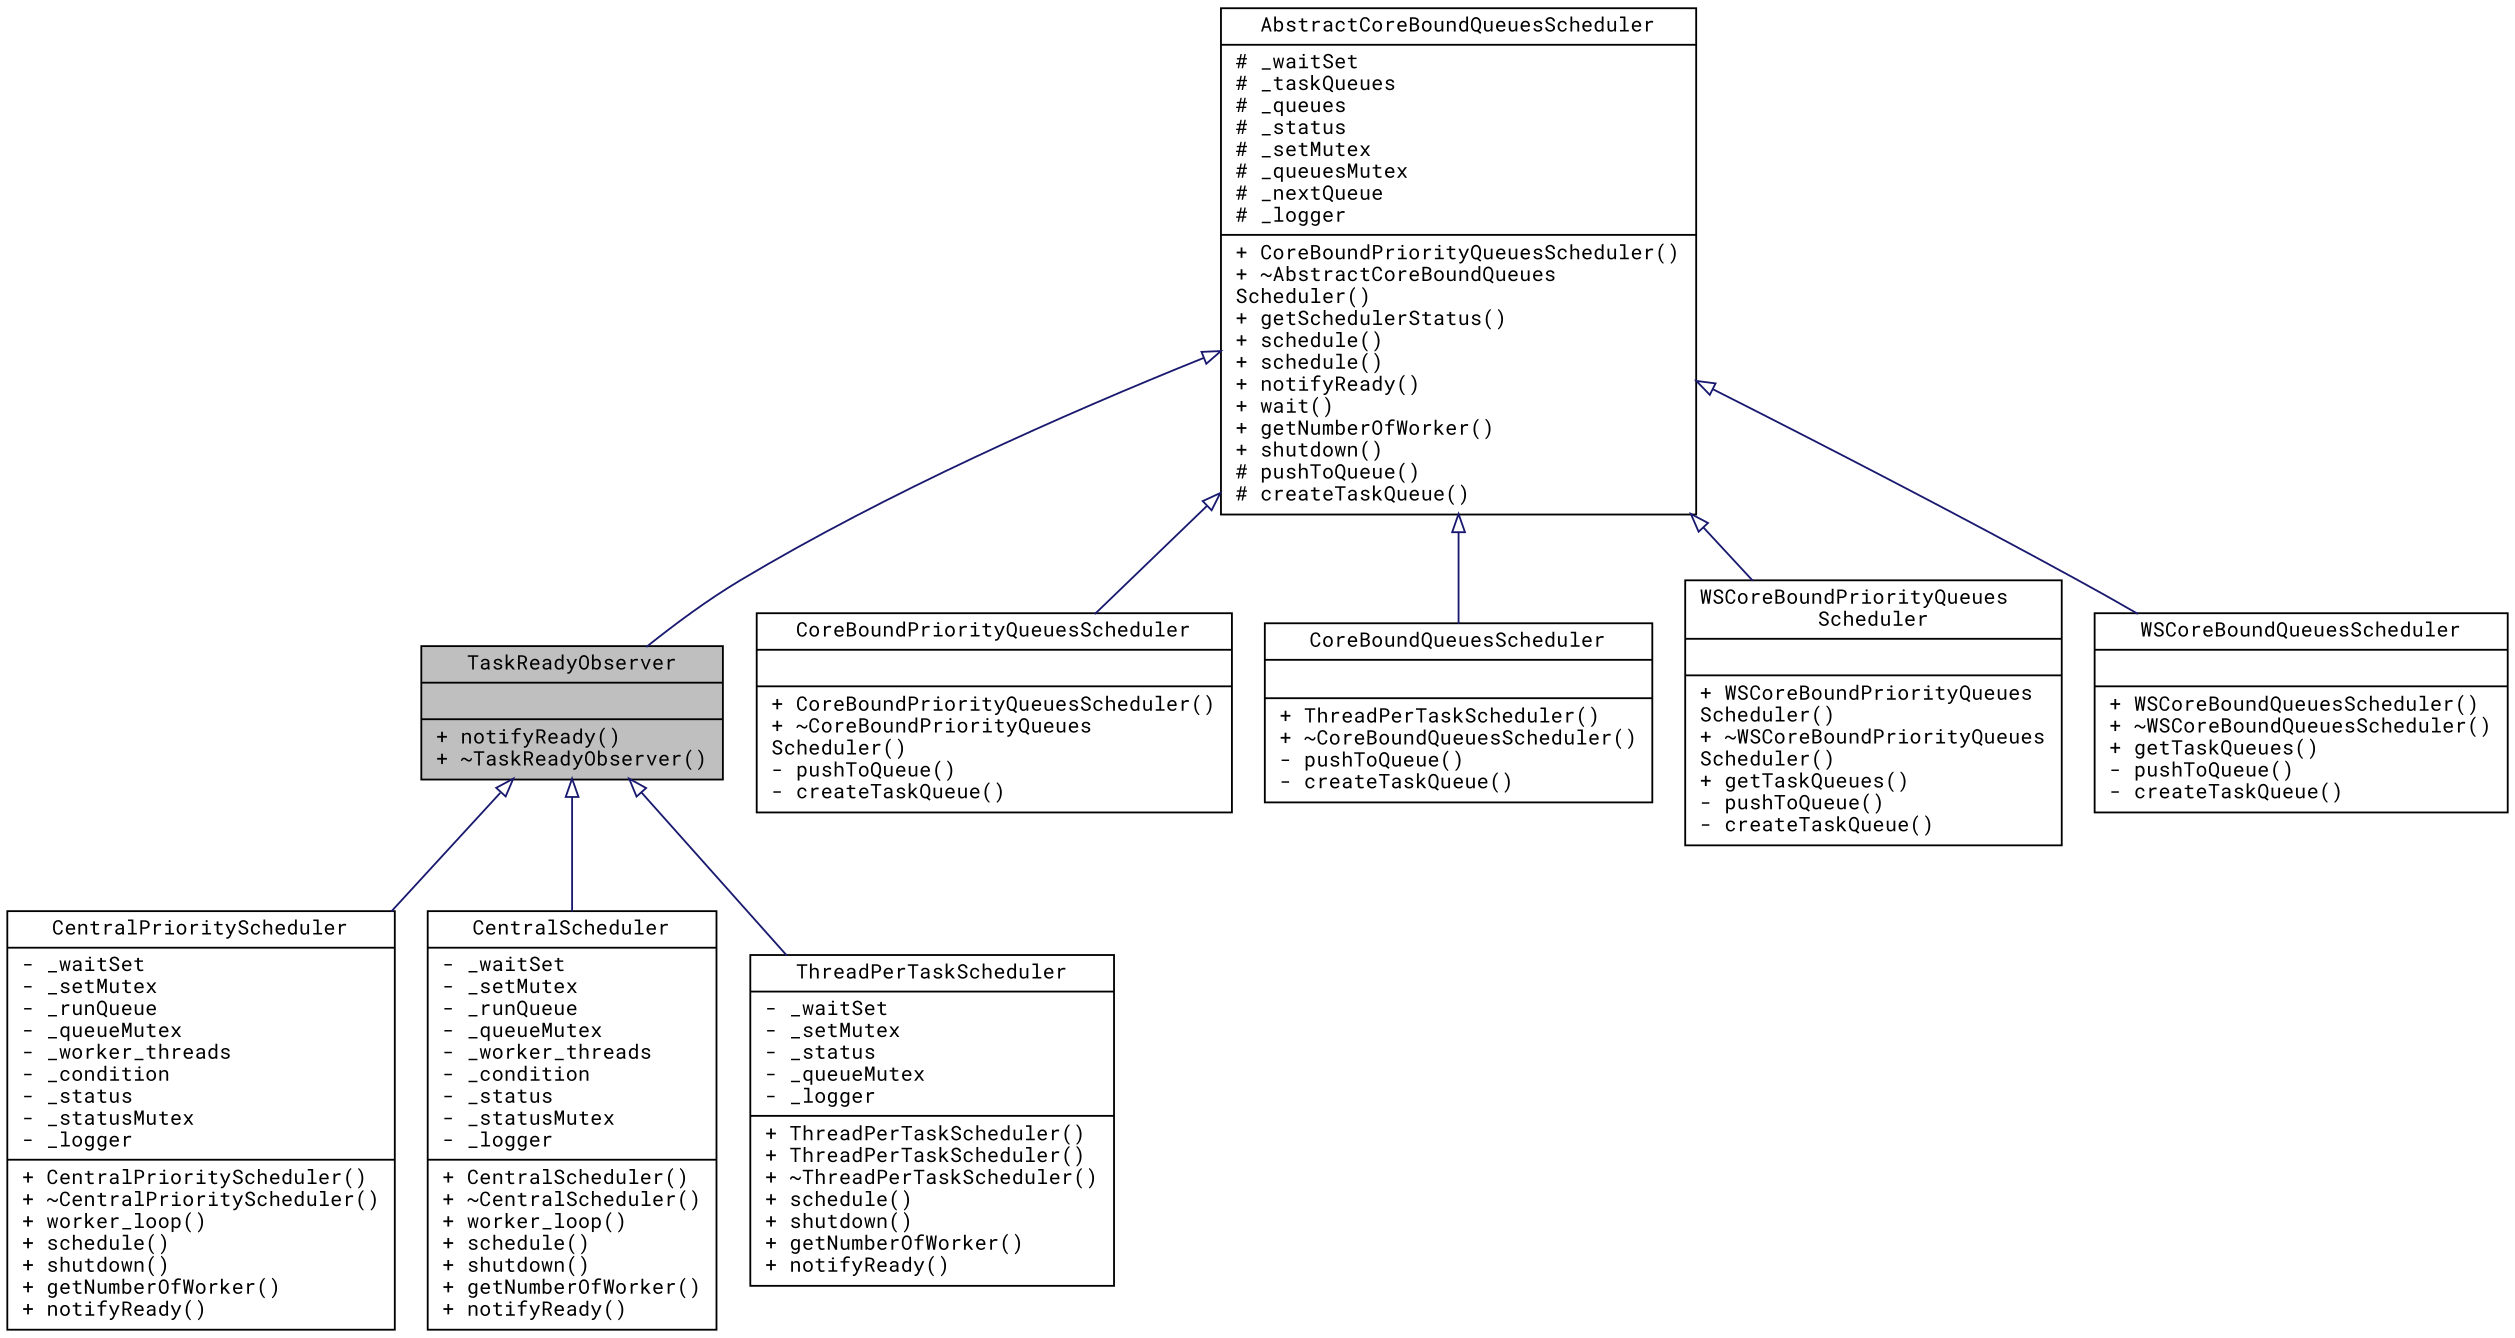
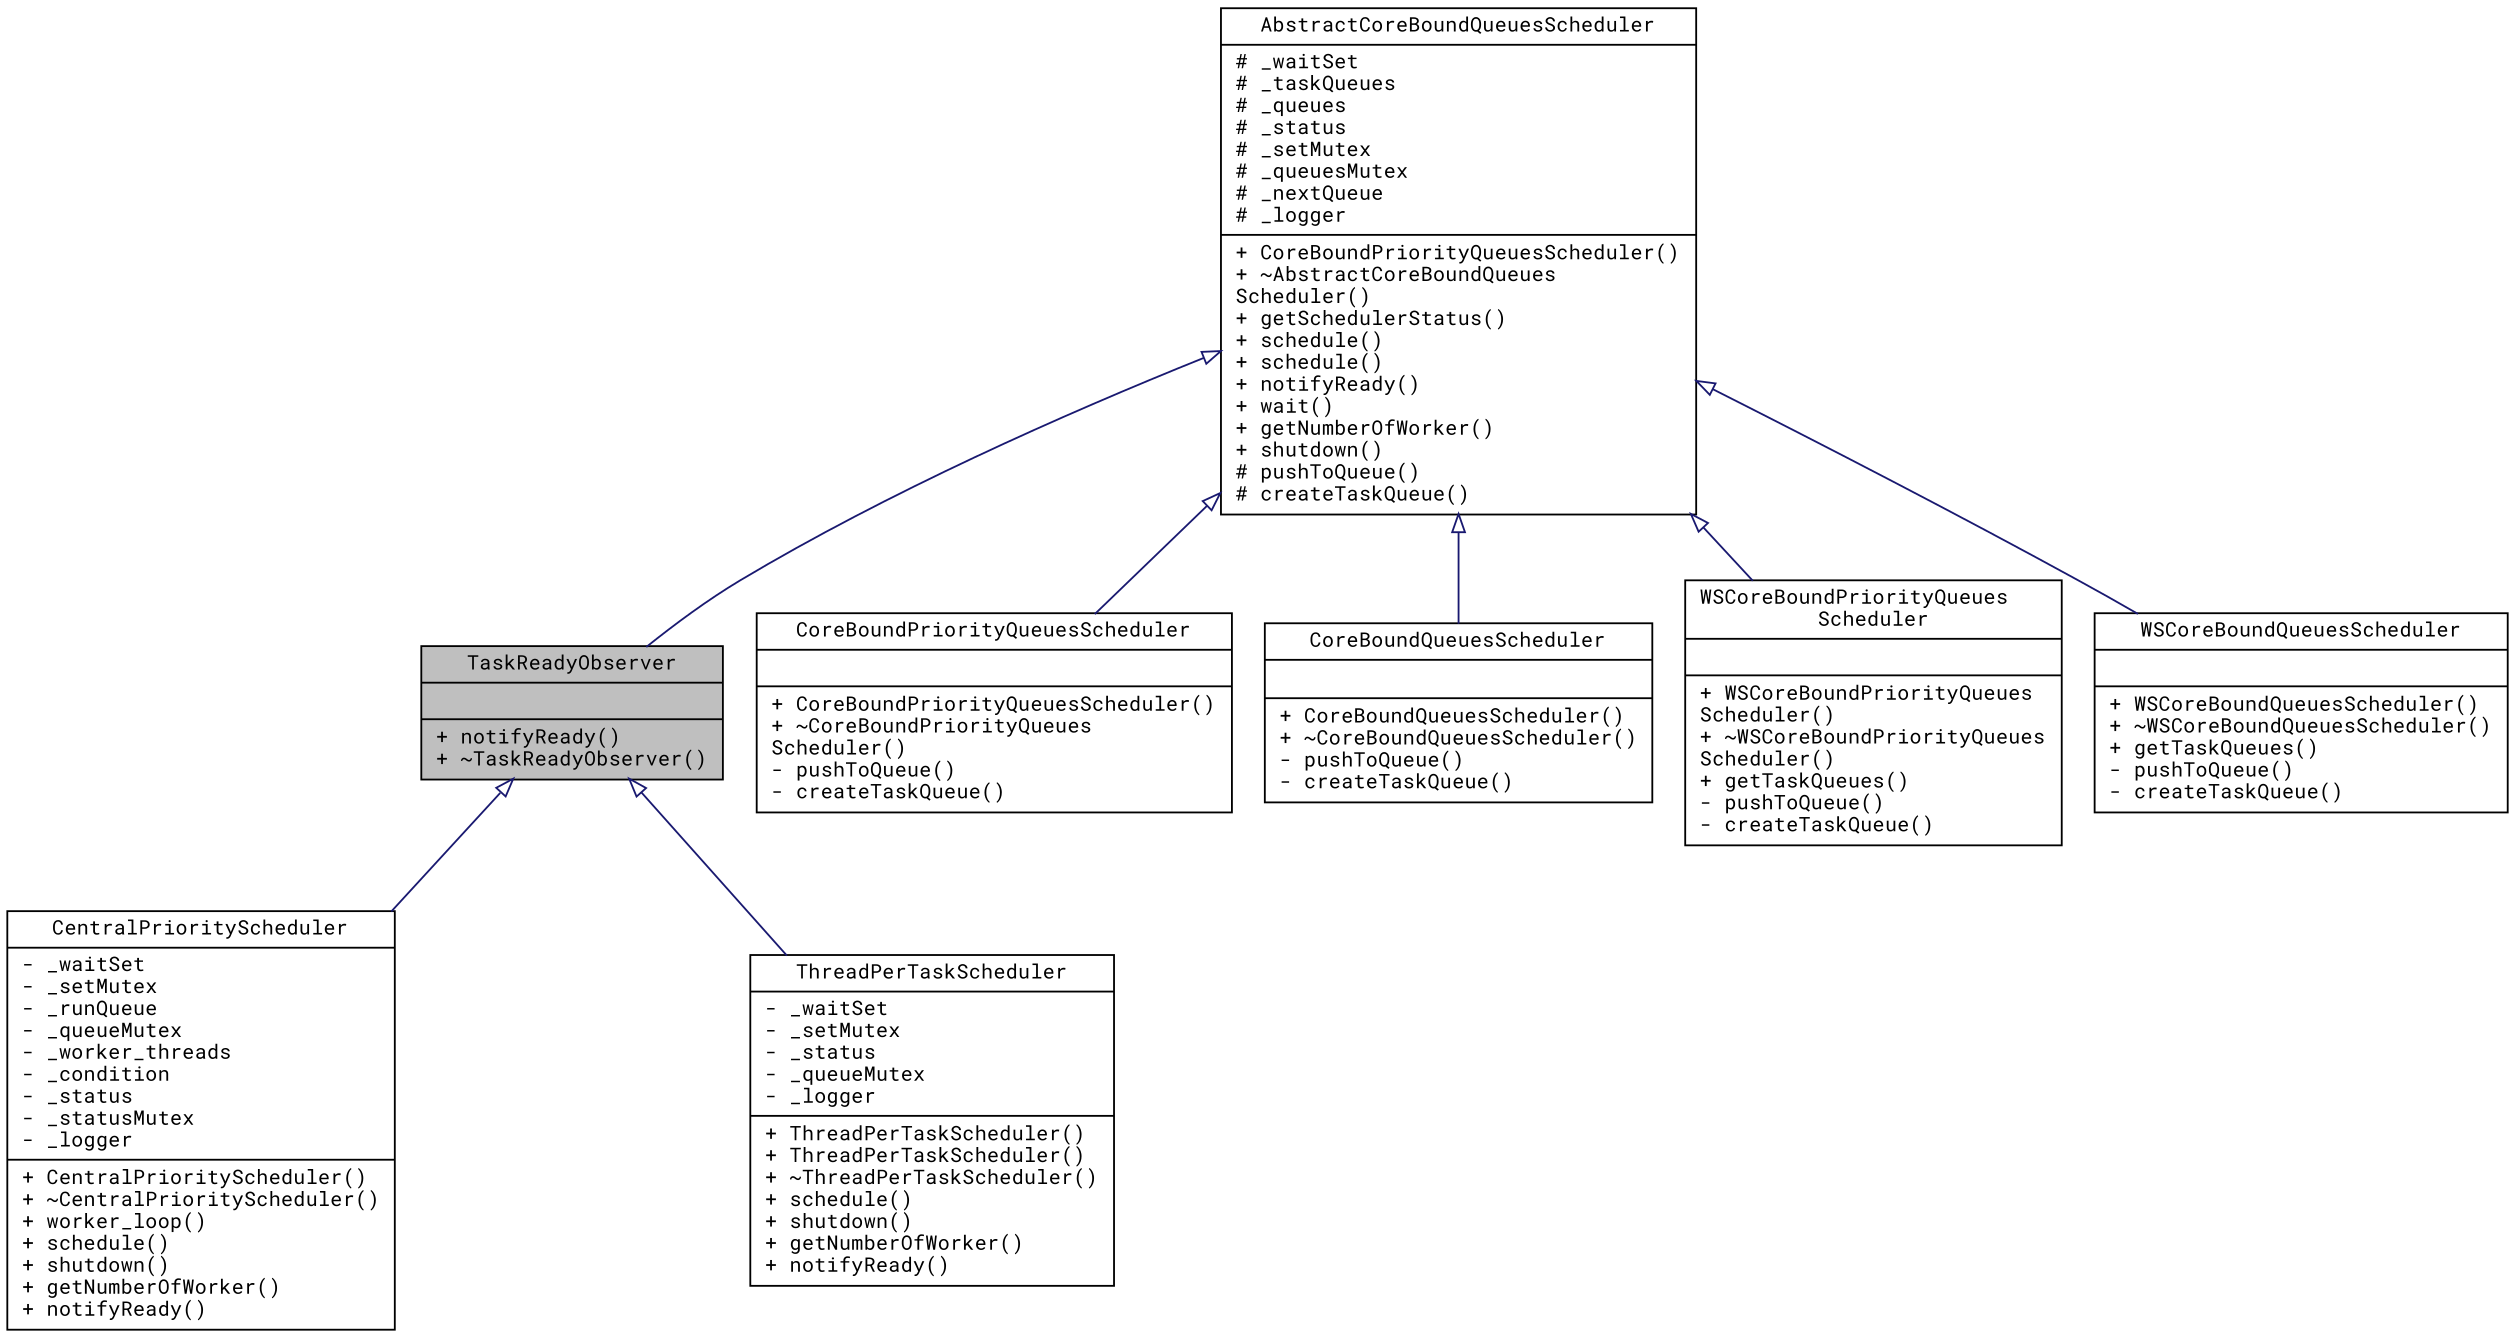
(1440, 716) -> (1453, 716)
(572, 1120) -> none
